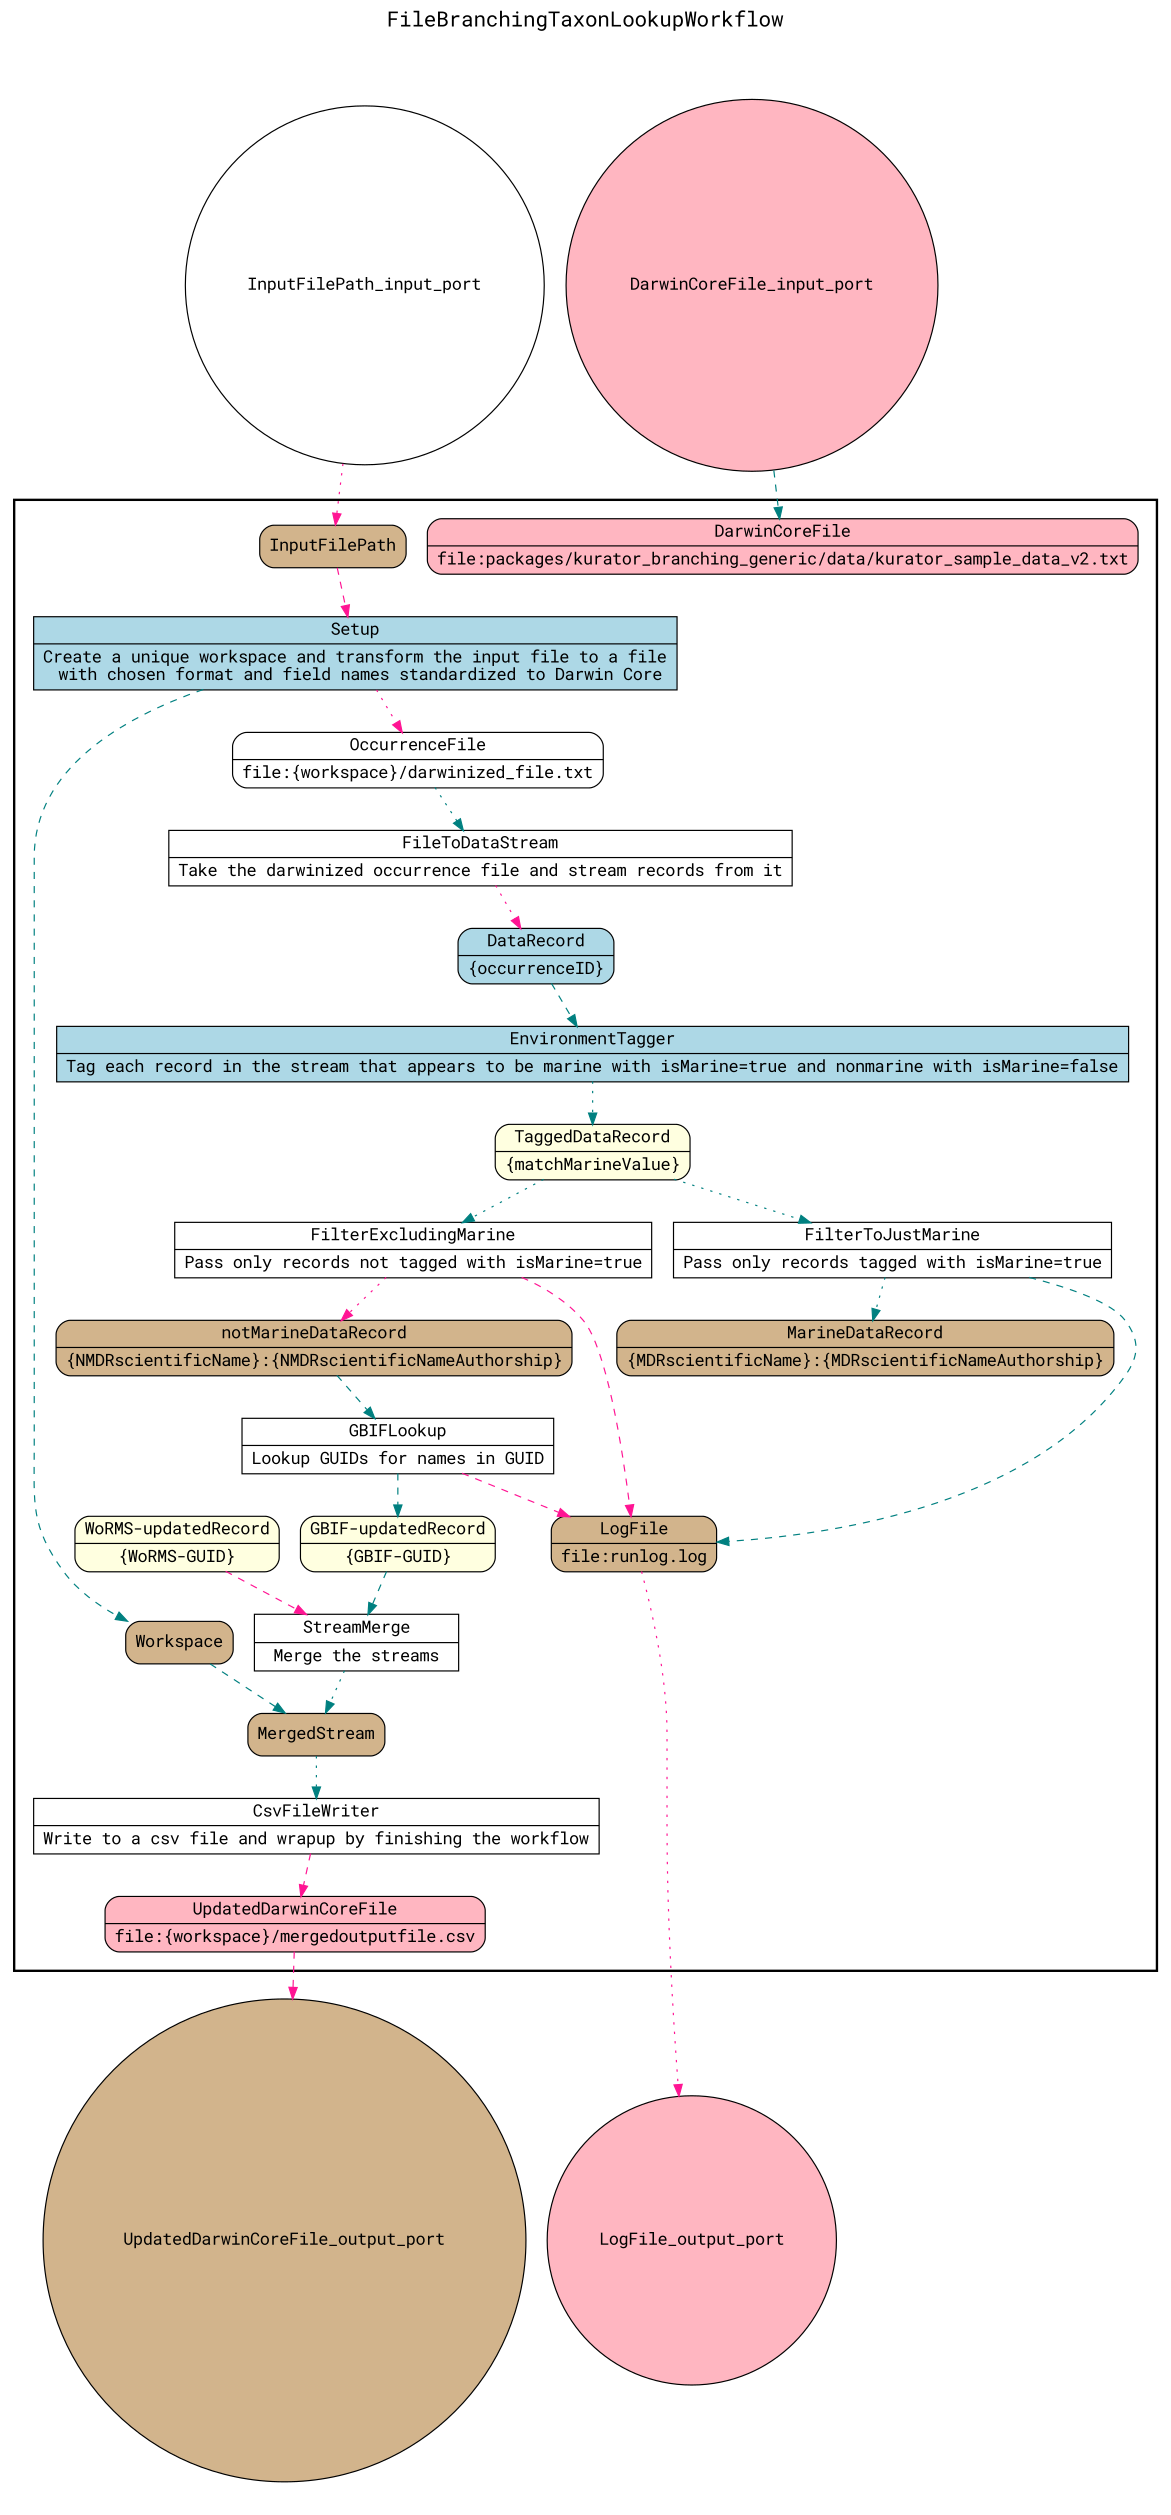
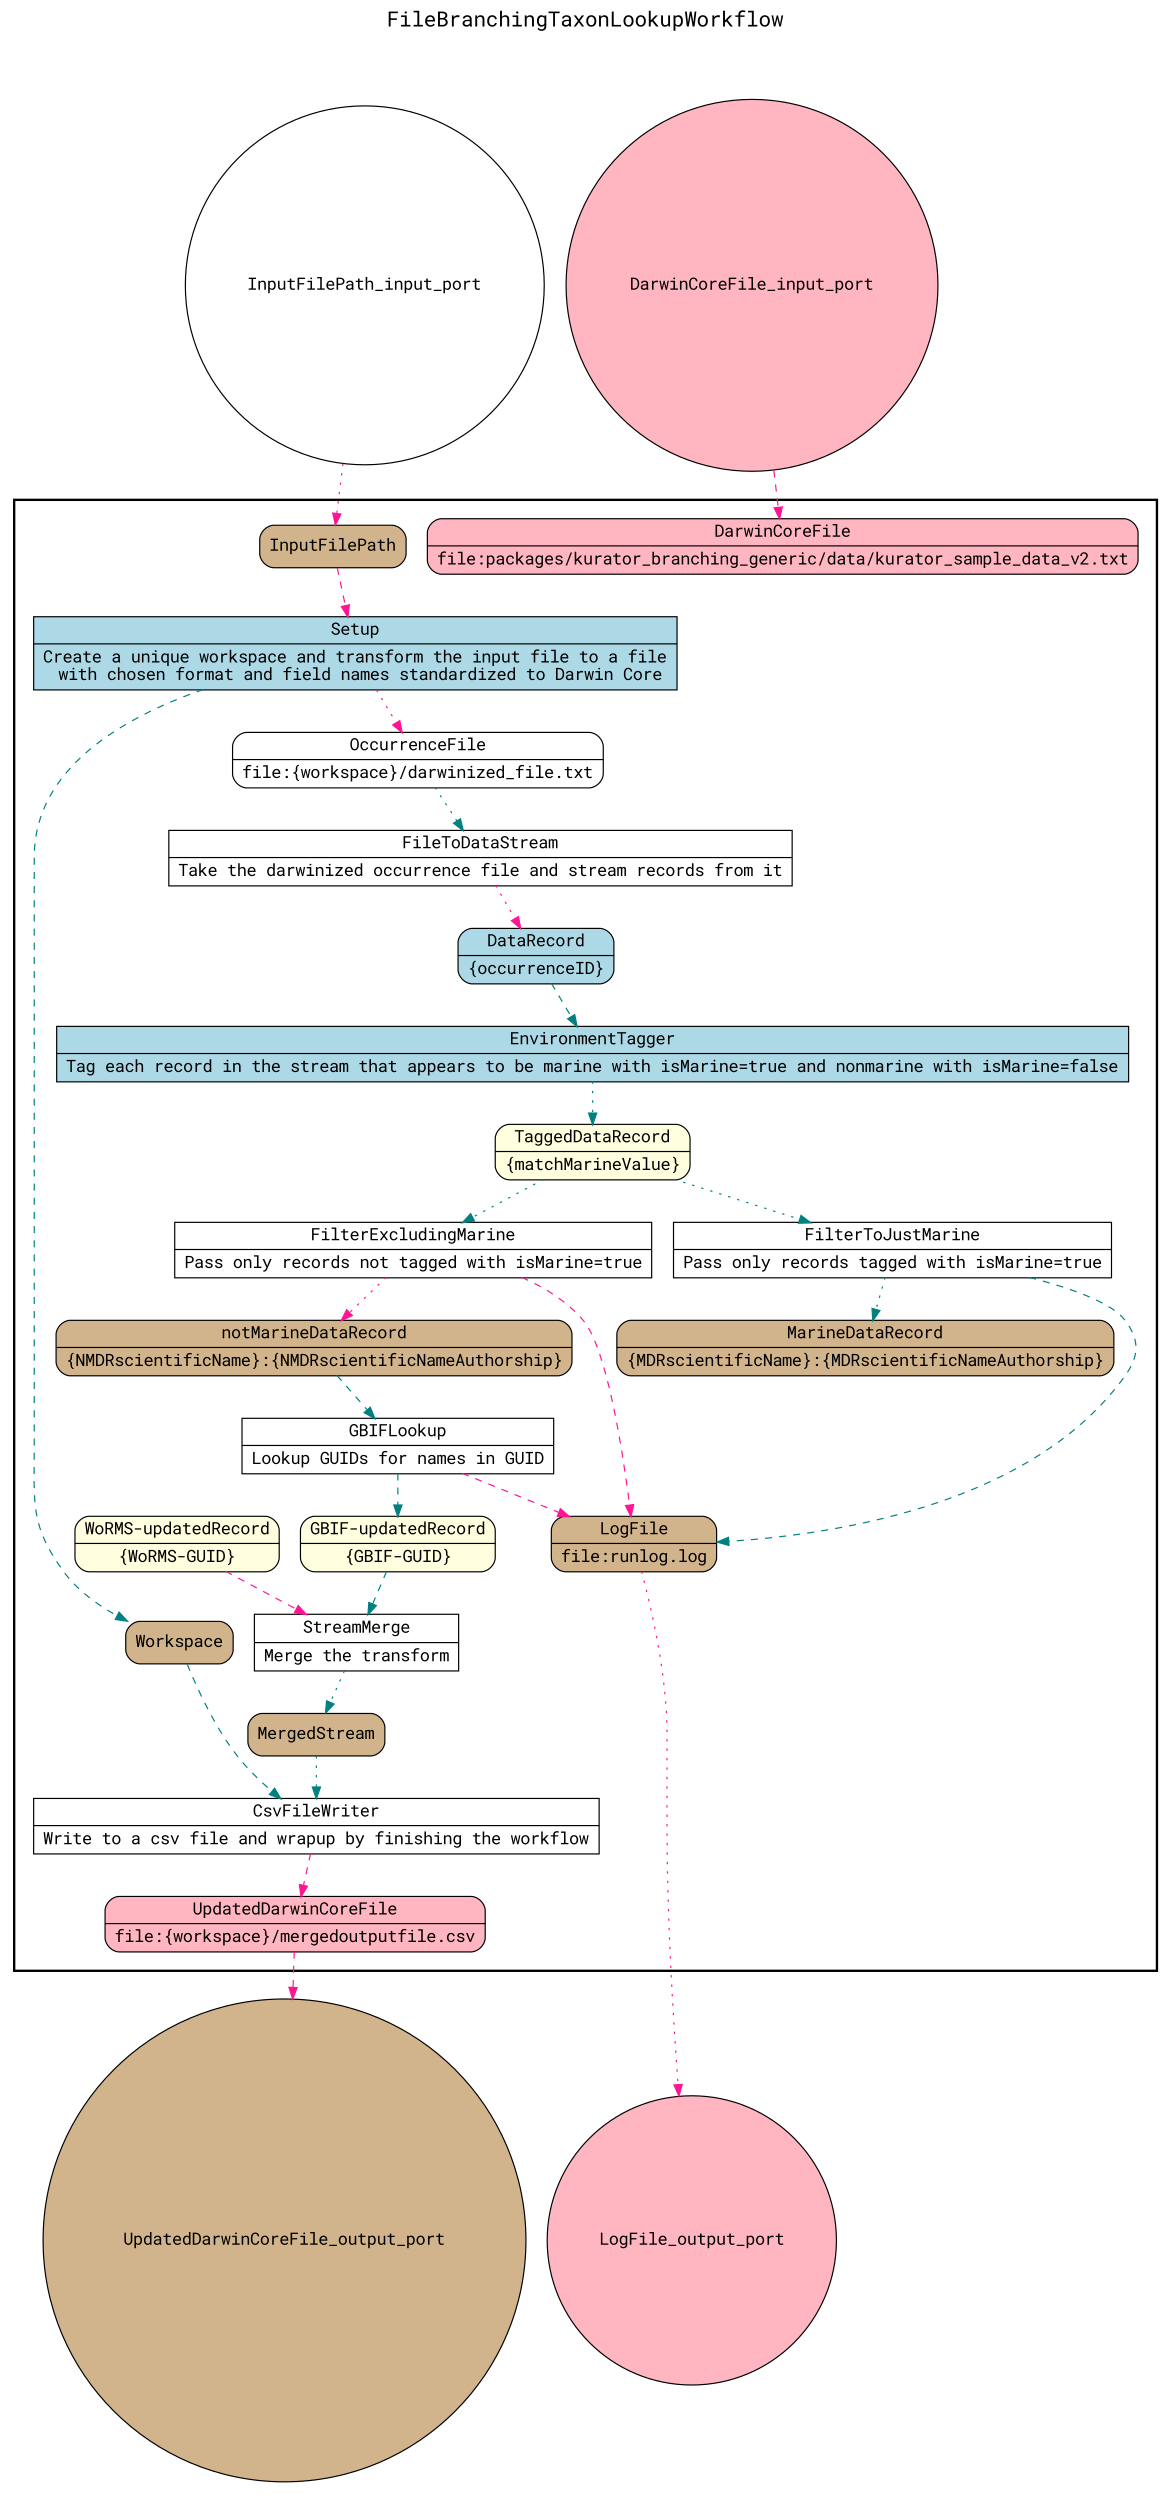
(776, 489) -> (776, 489)
(357, 1656) -> (357, 1656)
(243, 1685) -> (222, 1733)
